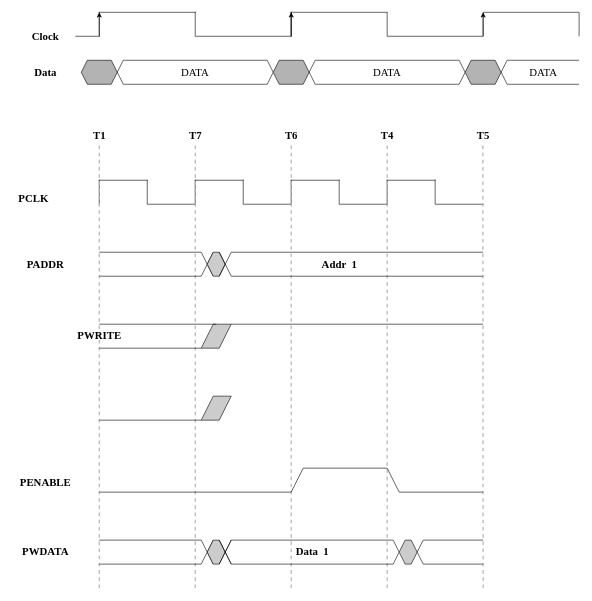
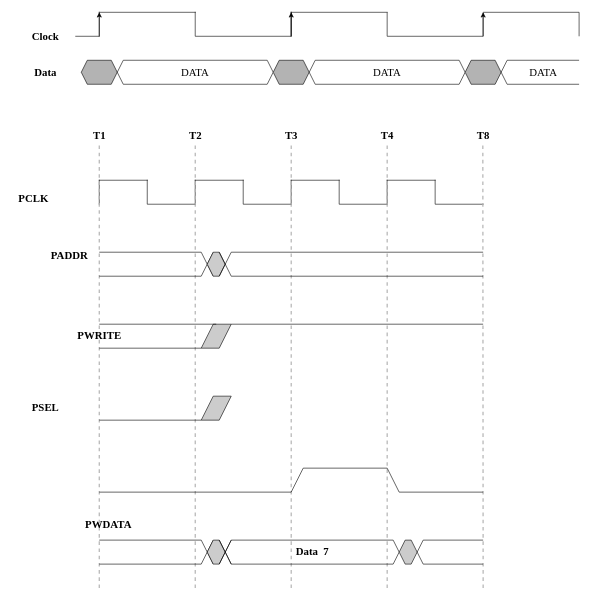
(196, 135) -> (196, 135)
(292, 135) -> (292, 135)
(484, 135) -> (484, 135)
(45, 264) -> (69, 255)
(339, 264) -> none
none -> (45, 408)
(45, 483) -> none
(45, 552) -> (108, 525)
(313, 552) -> (313, 552)
